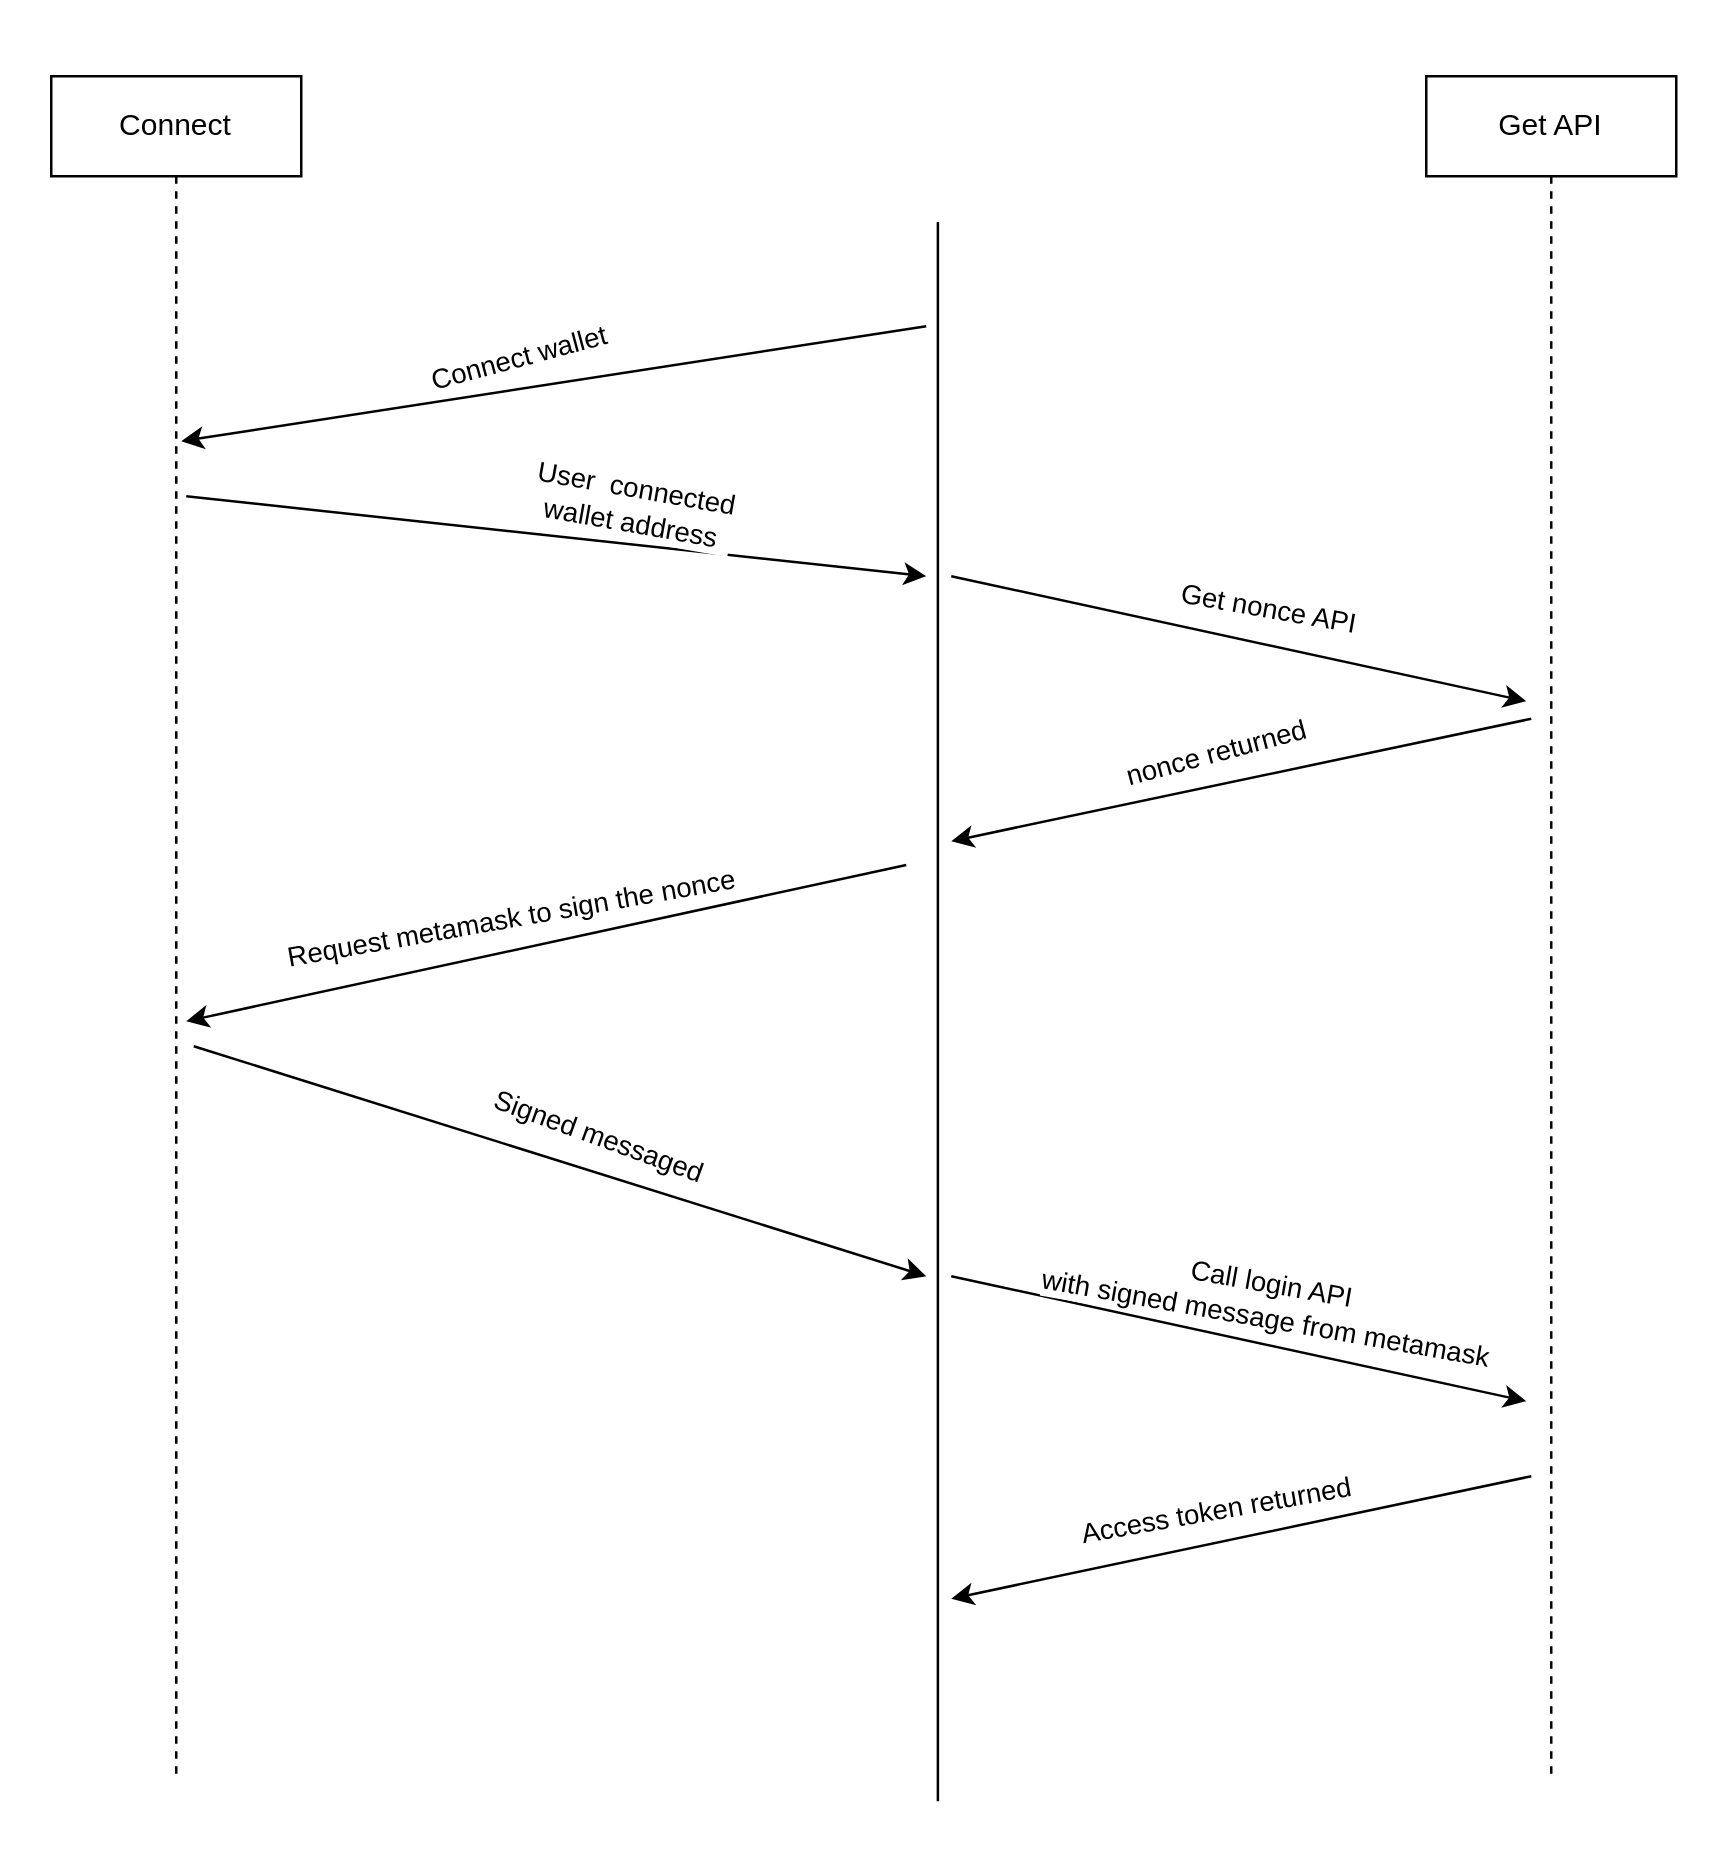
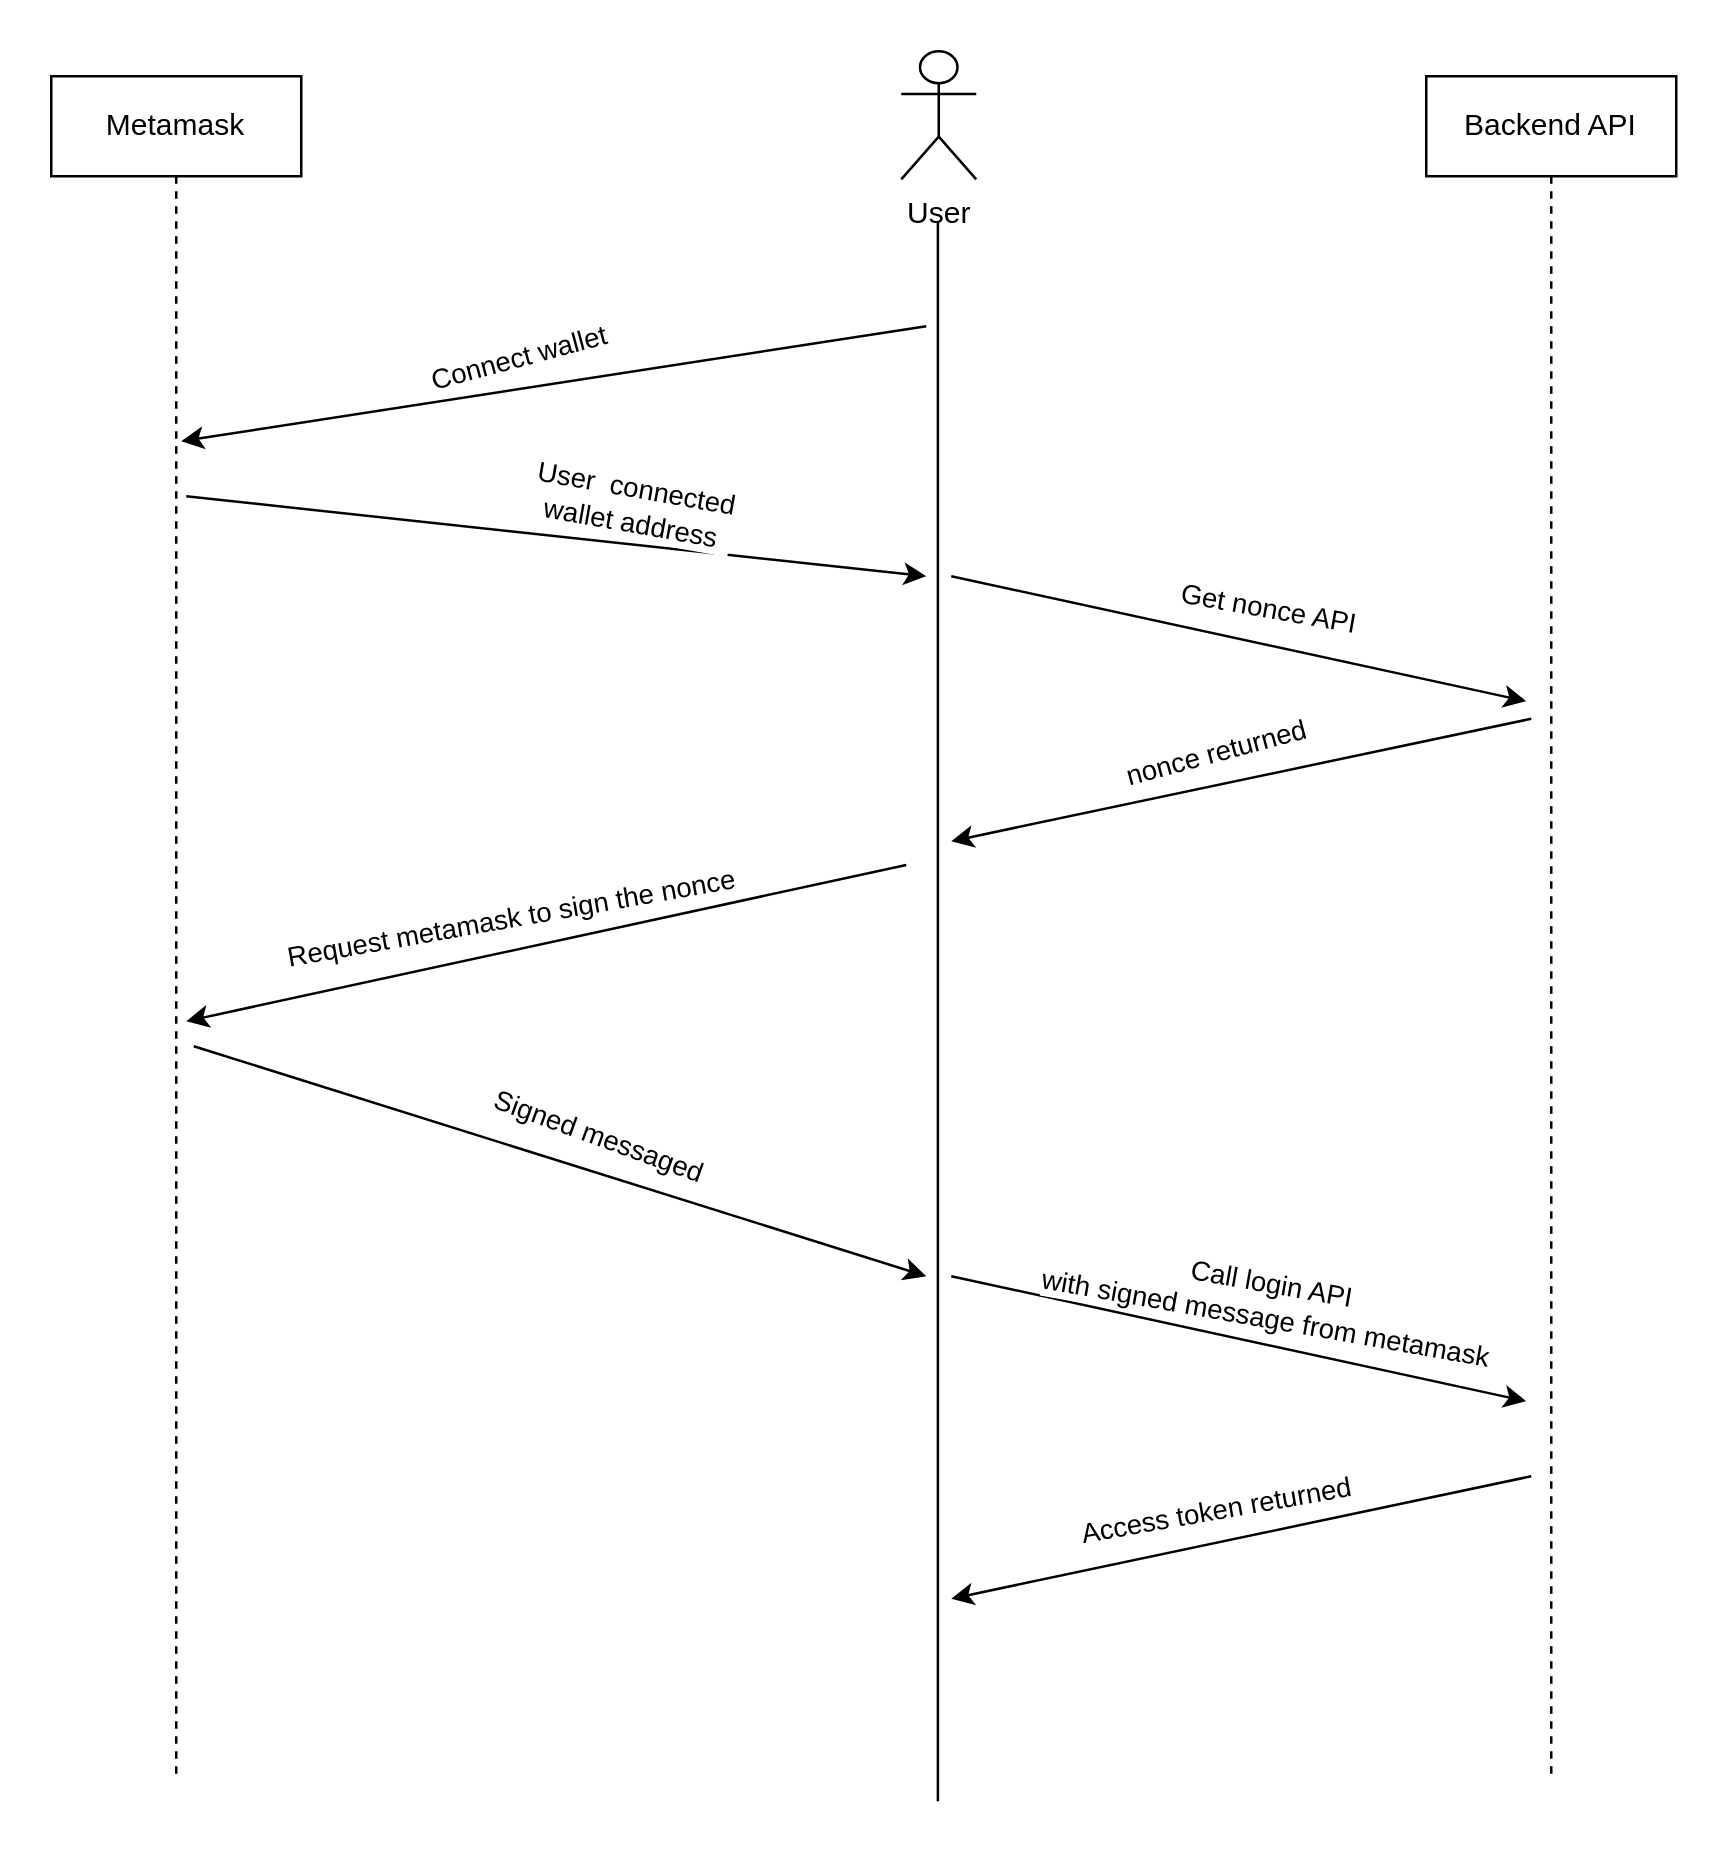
none -> (939, 115)
(176, 126) -> (176, 126)
(1551, 126) -> (1551, 126)
